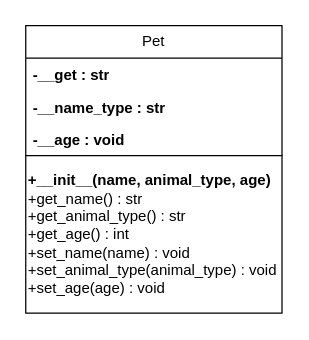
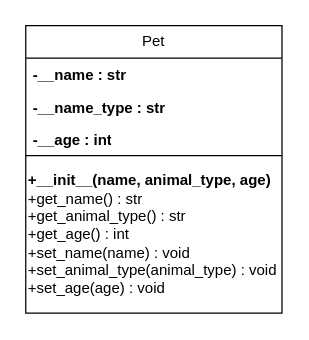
(78, 76) -> (82, 76)
(80, 141) -> (76, 141)
